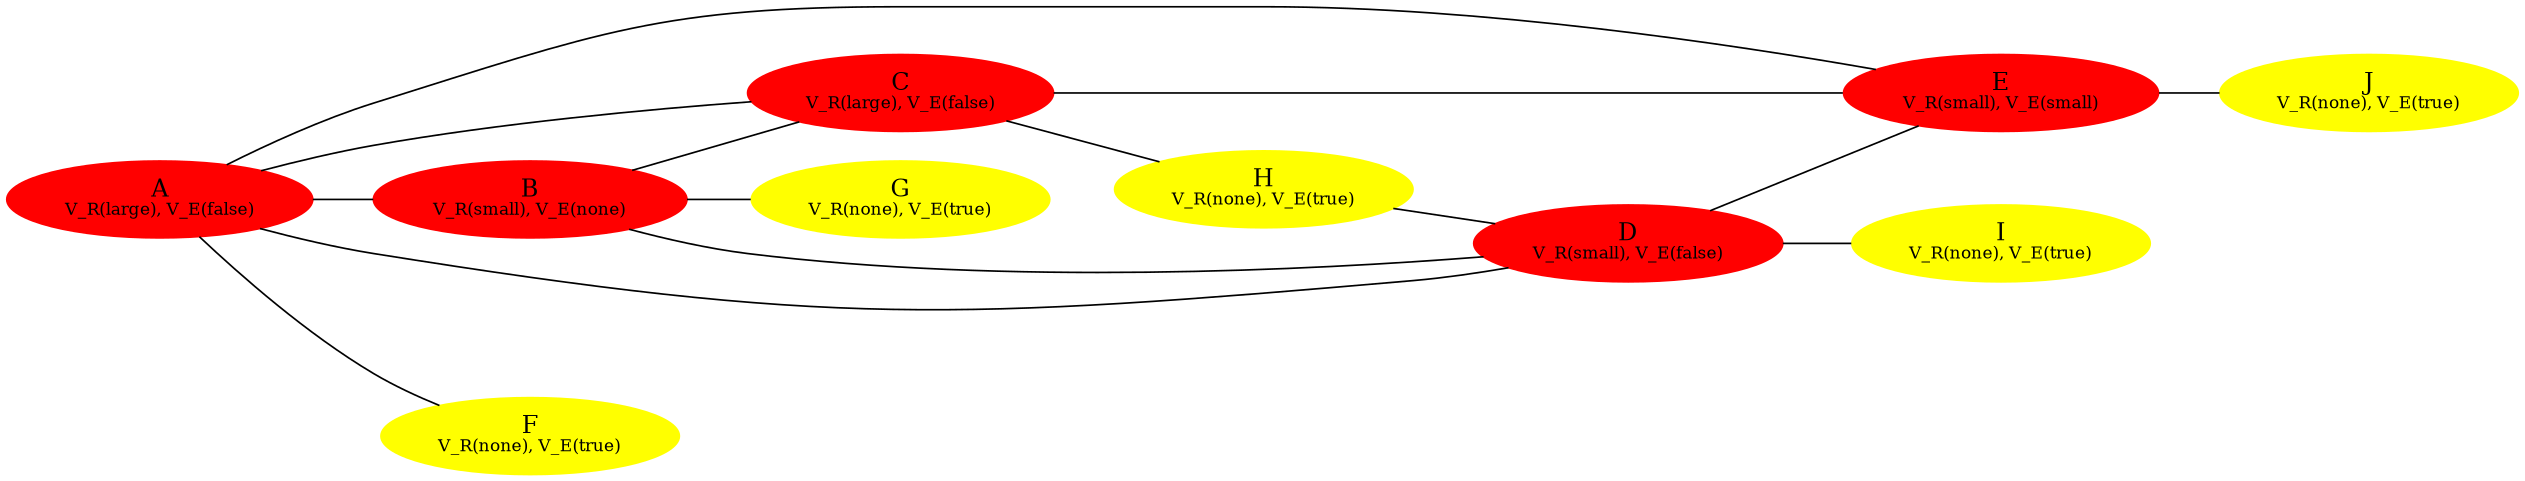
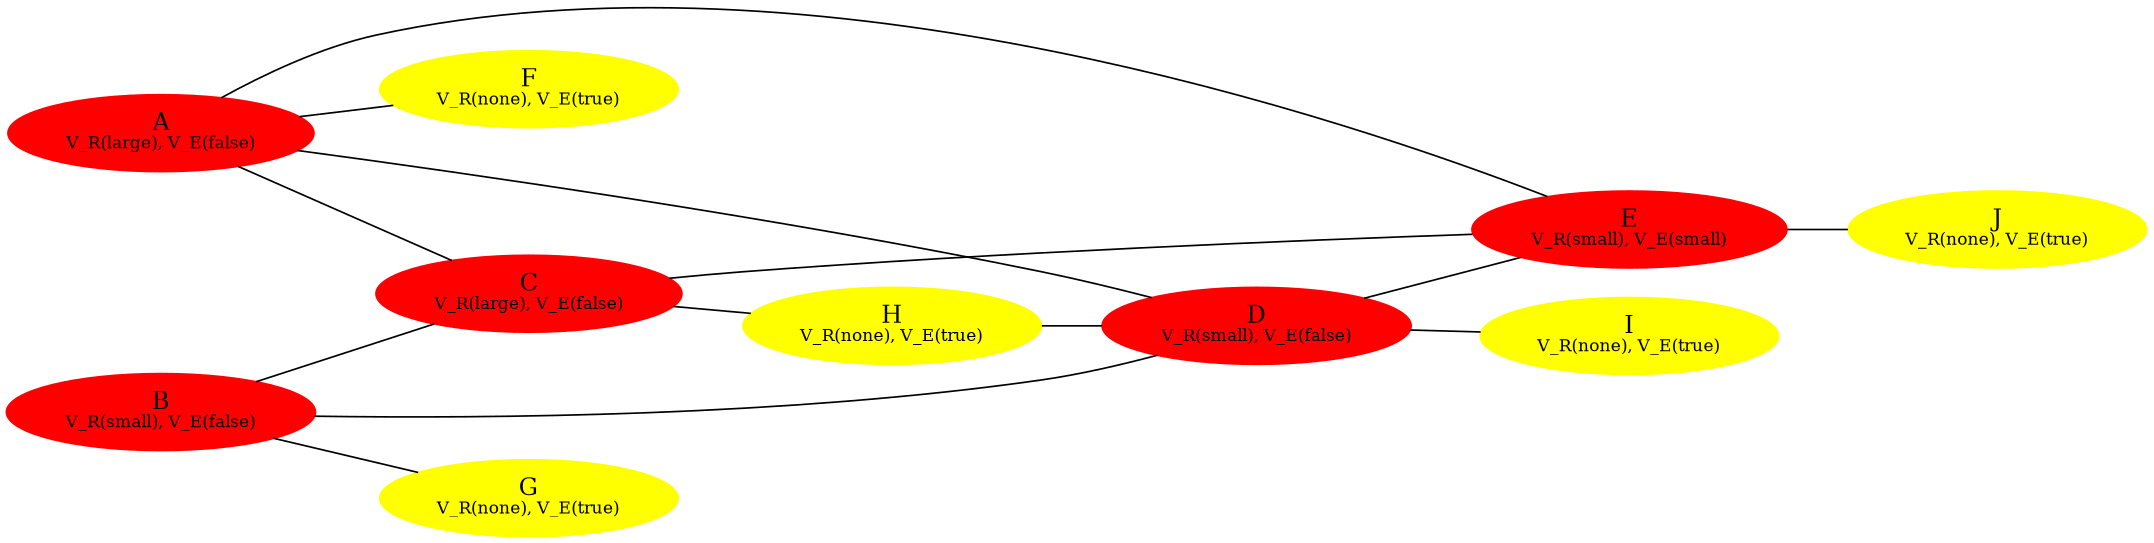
(343, 199) -> none
(530, 210) -> (161, 422)
